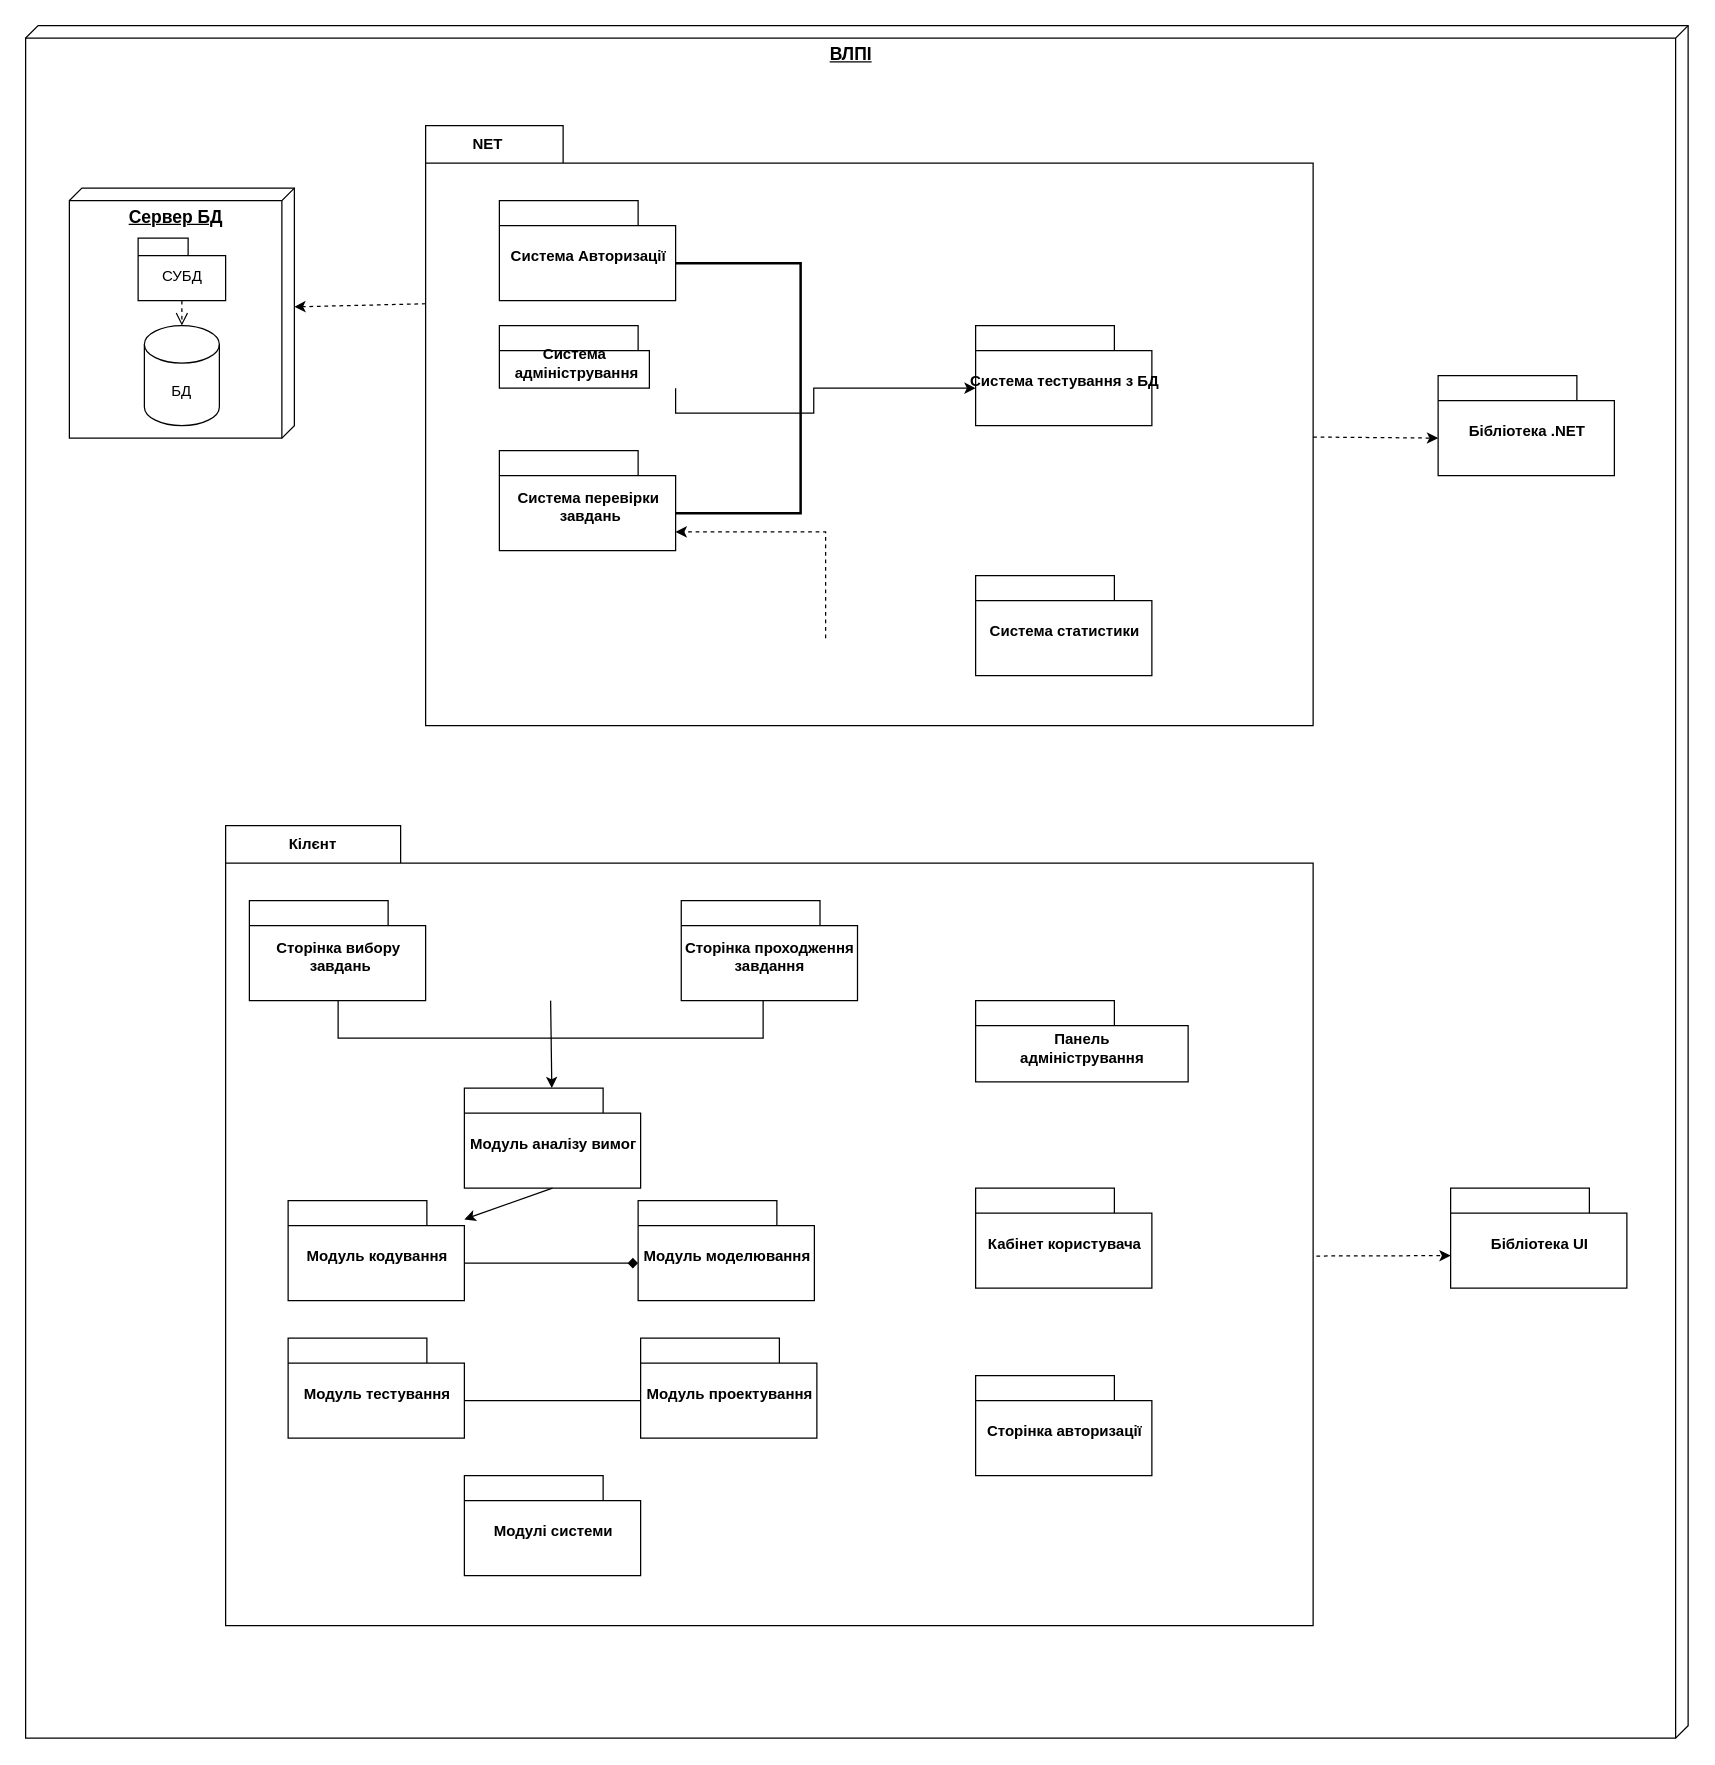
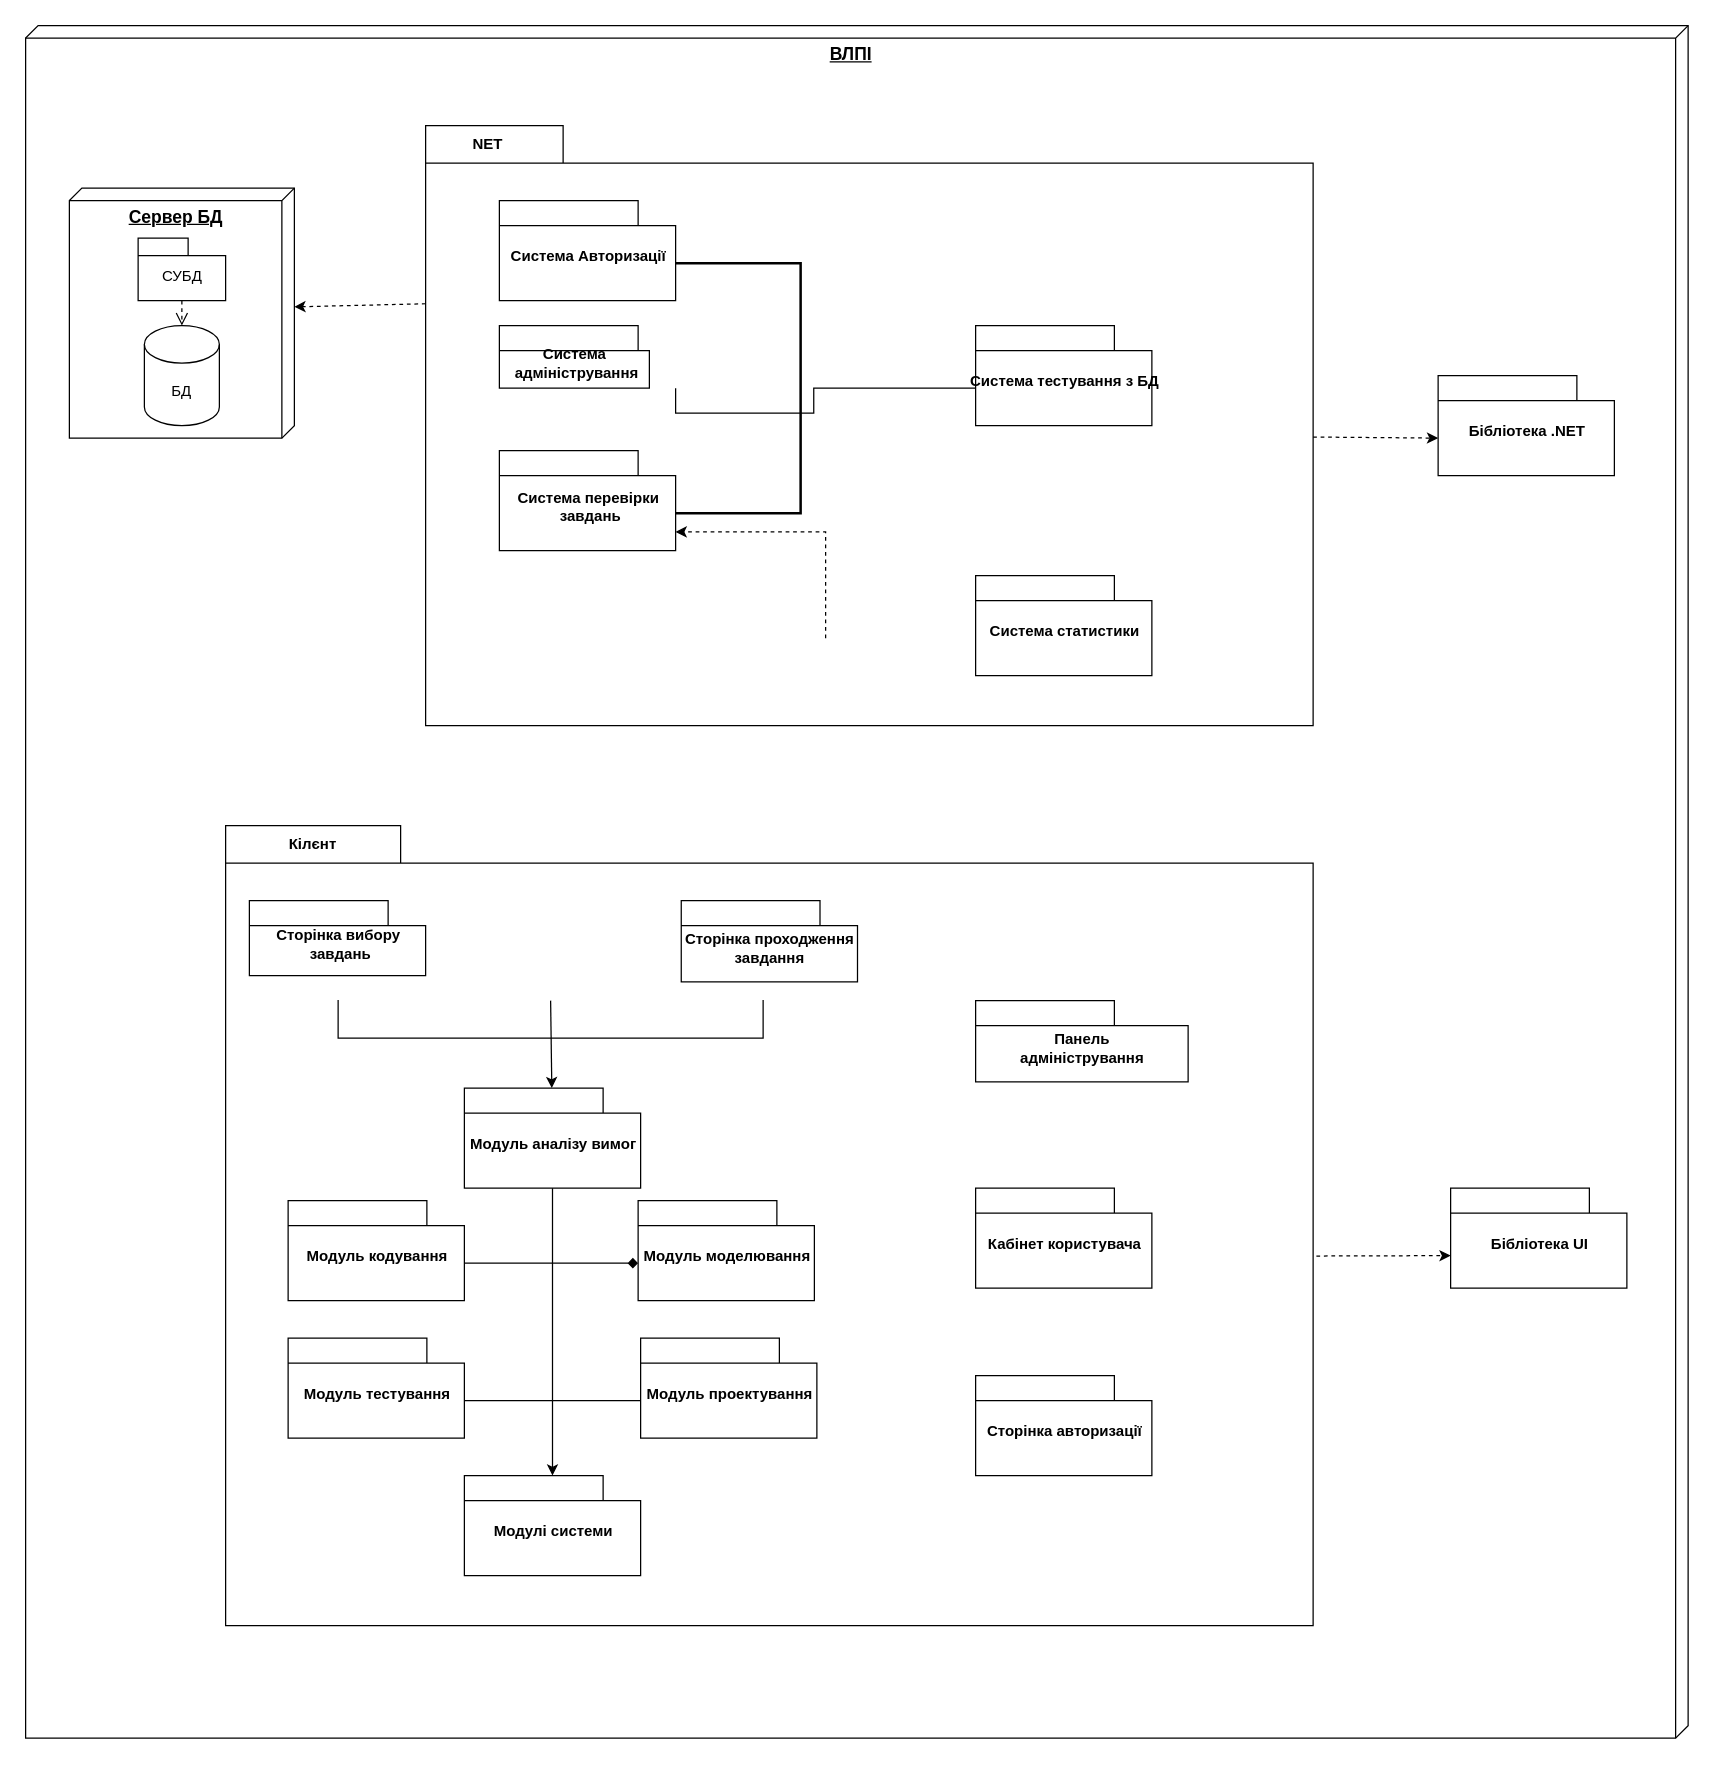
(966, 388) -> (969, 388)
(338, 951) -> (338, 938)
(769, 951) -> (769, 941)
(513, 1202) -> (553, 1327)
